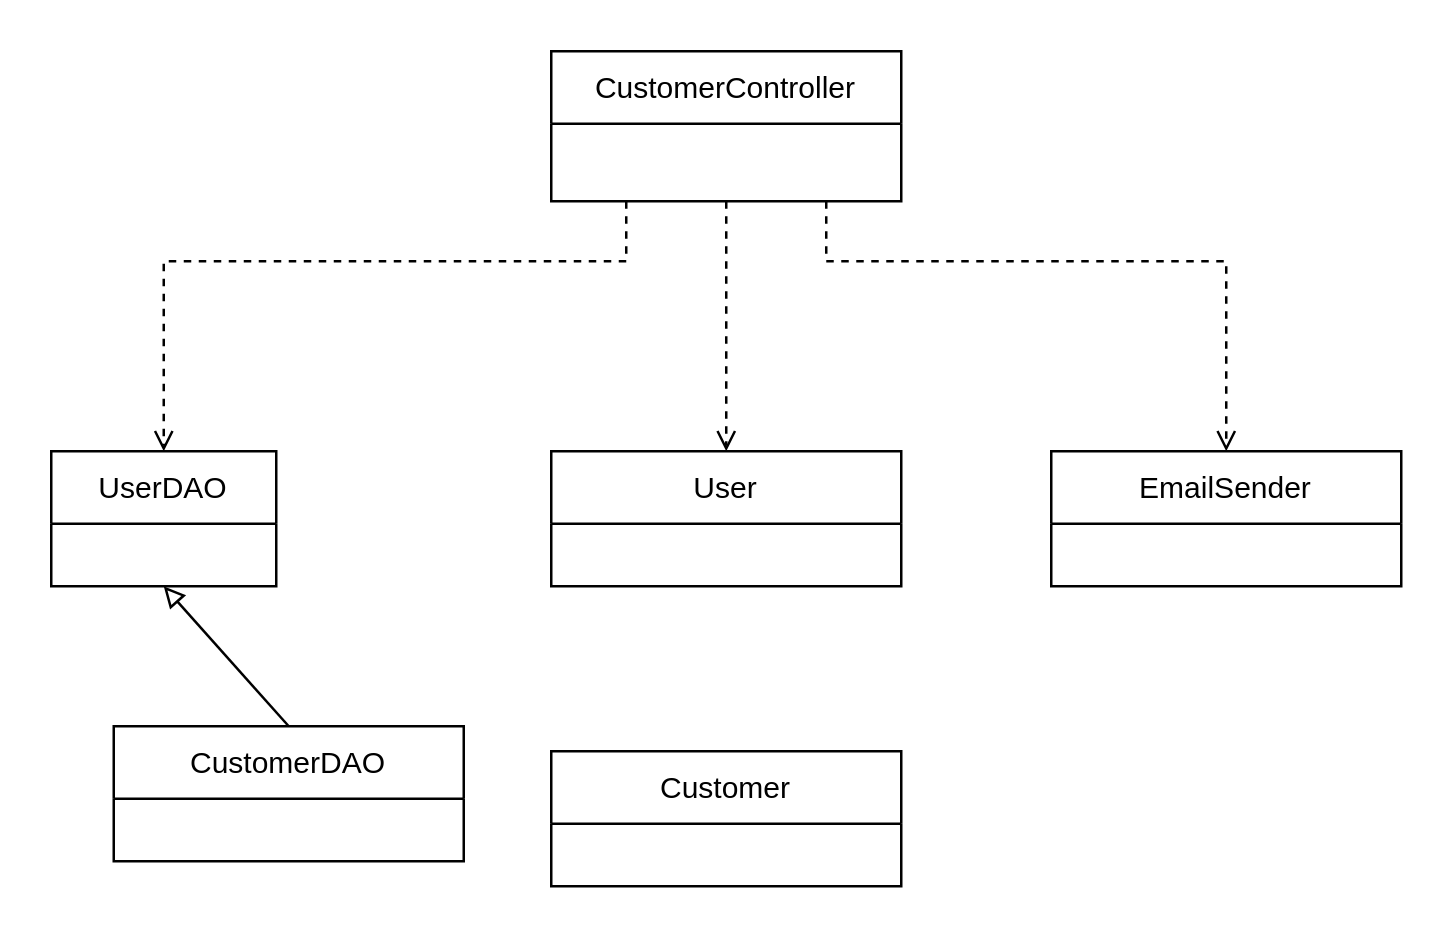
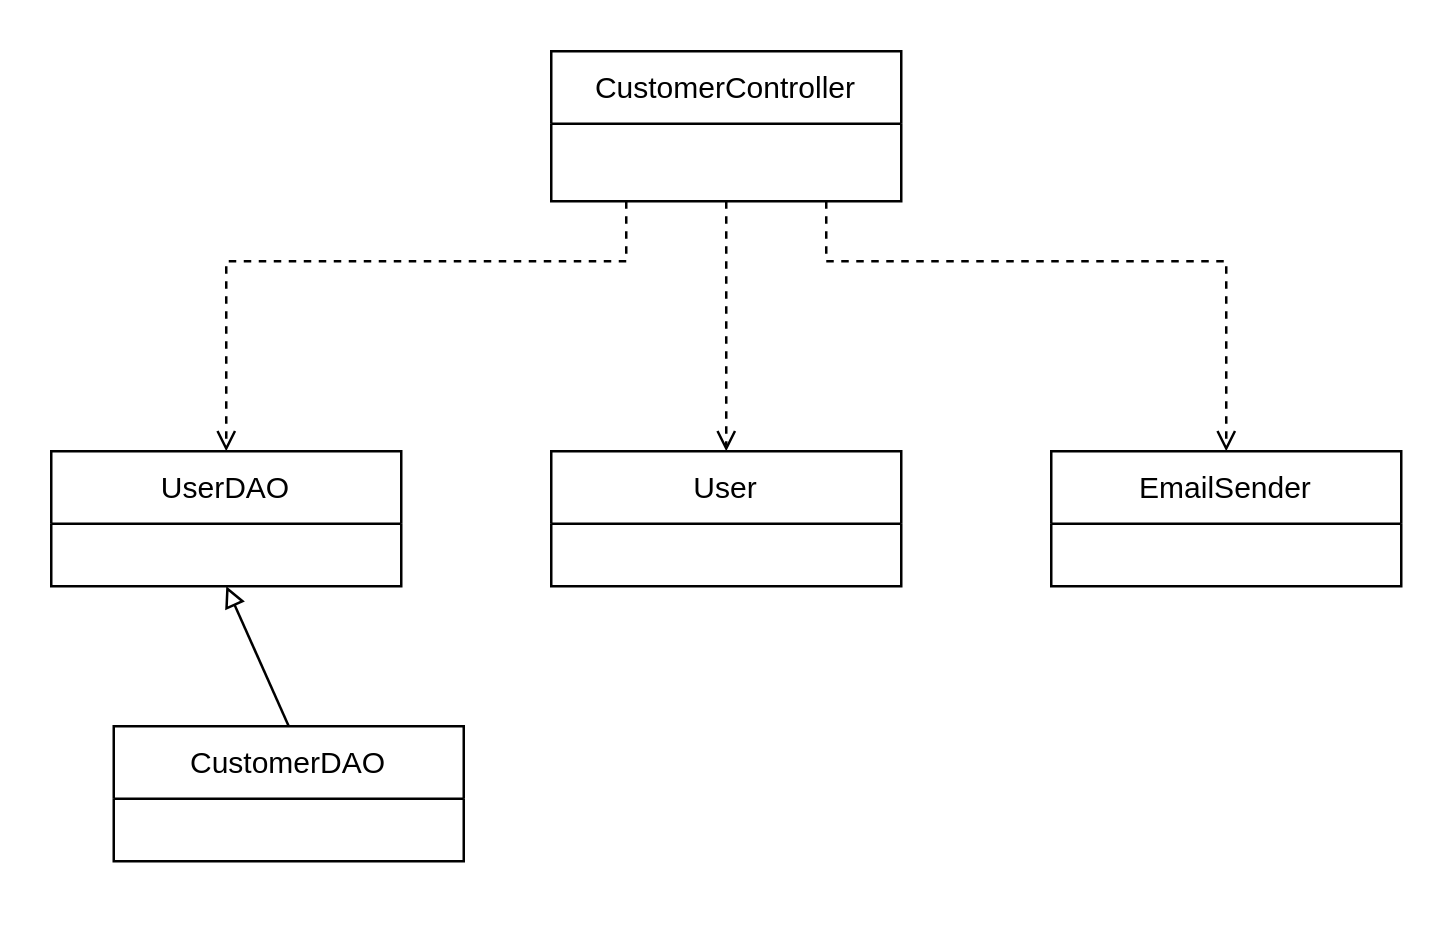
(164, 519) -> (226, 519)
(726, 819) -> none
